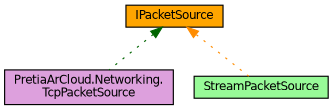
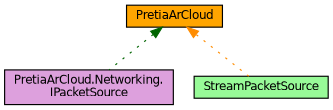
(174, 16) -> (174, 16)
(89, 87) -> (89, 87)
